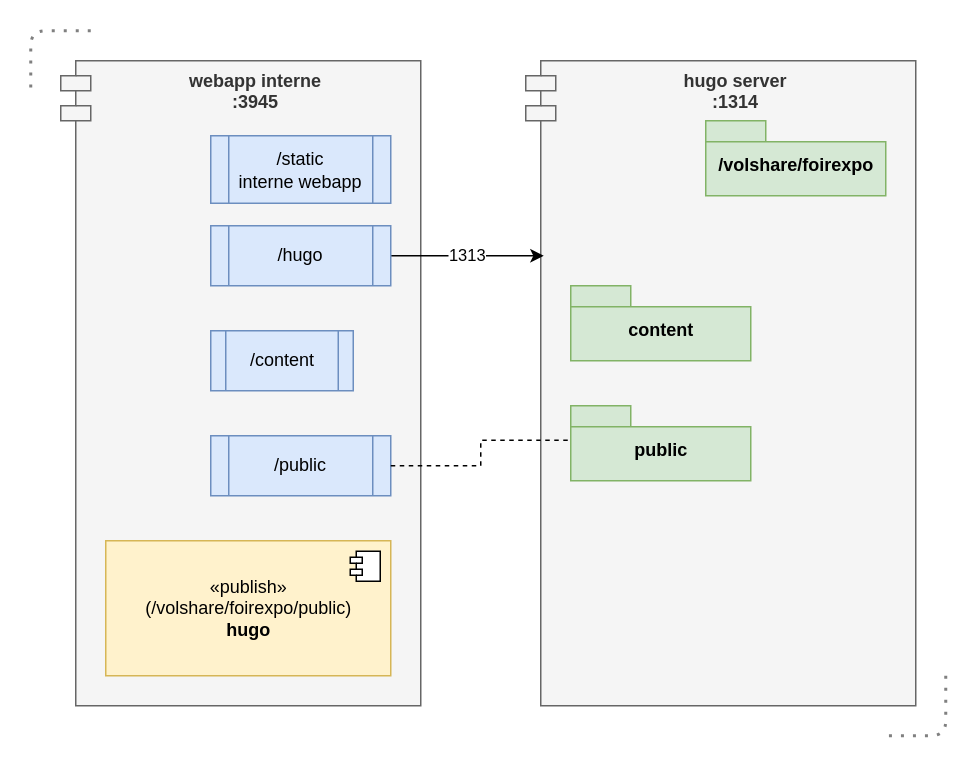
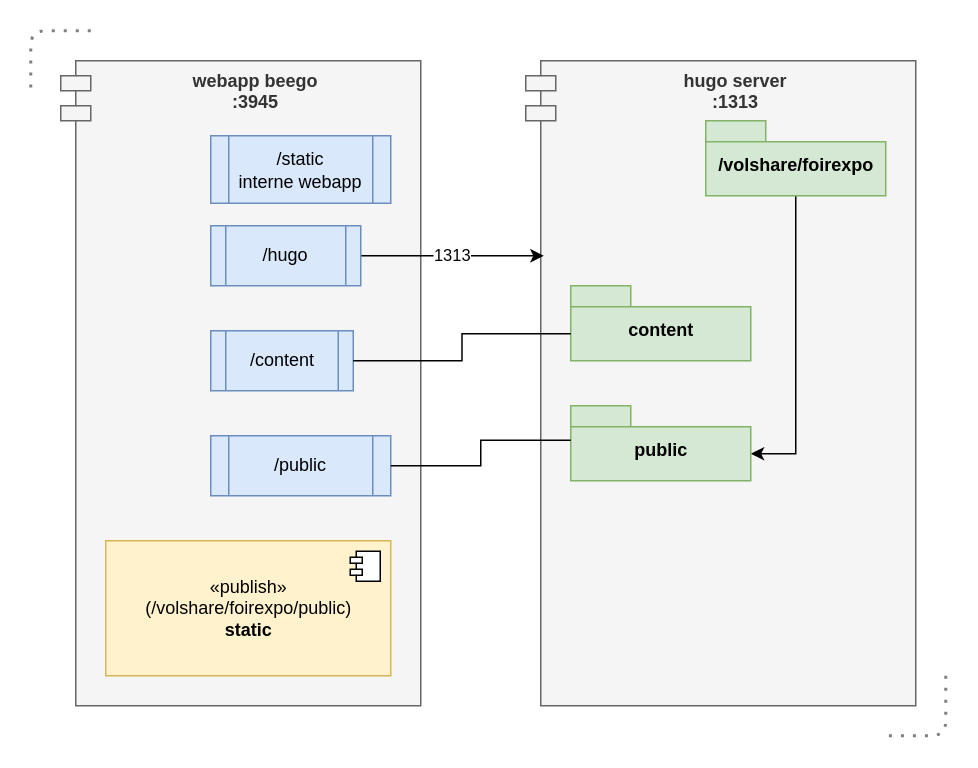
(255, 81) -> (255, 81)
(735, 81) -> (735, 81)
(301, 256) -> (286, 256)
none -> (796, 342)
none -> (462, 348)
(481, 452) -> (481, 452)
(249, 608) -> (249, 608)
